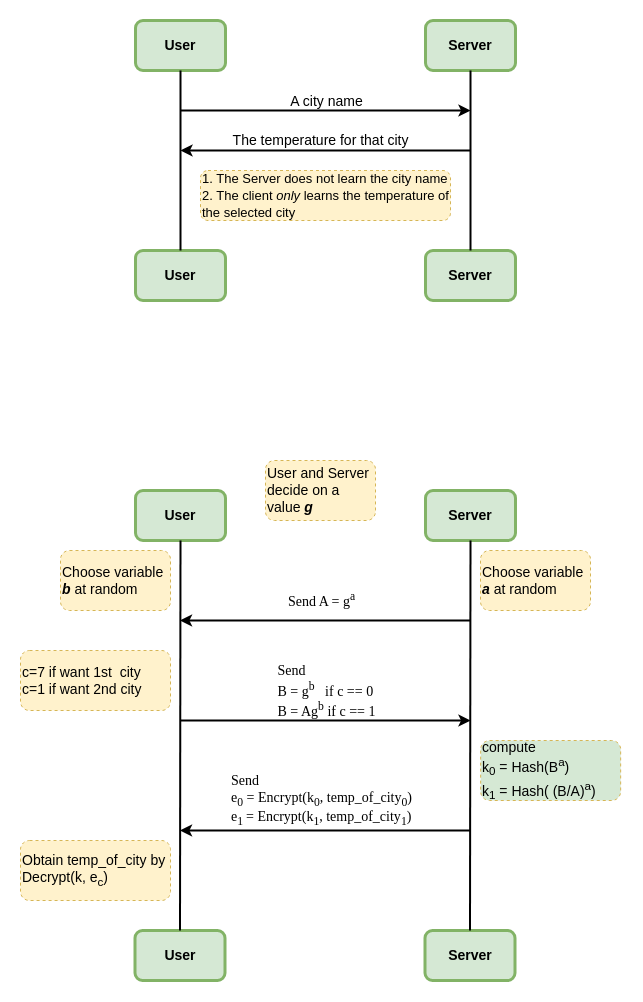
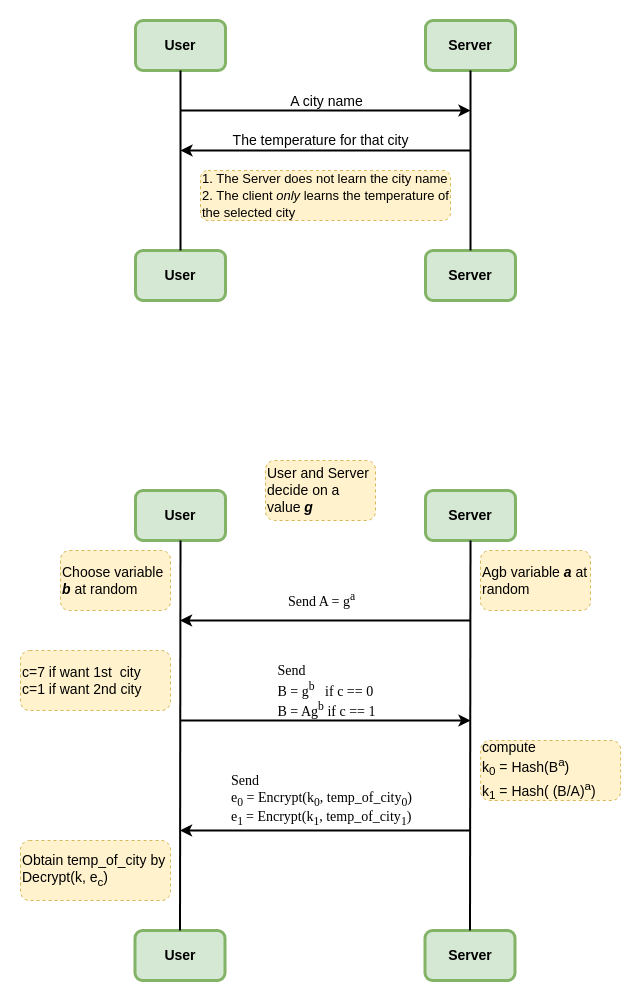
(537, 581) -> (537, 581)
(551, 771) -> (551, 771)
